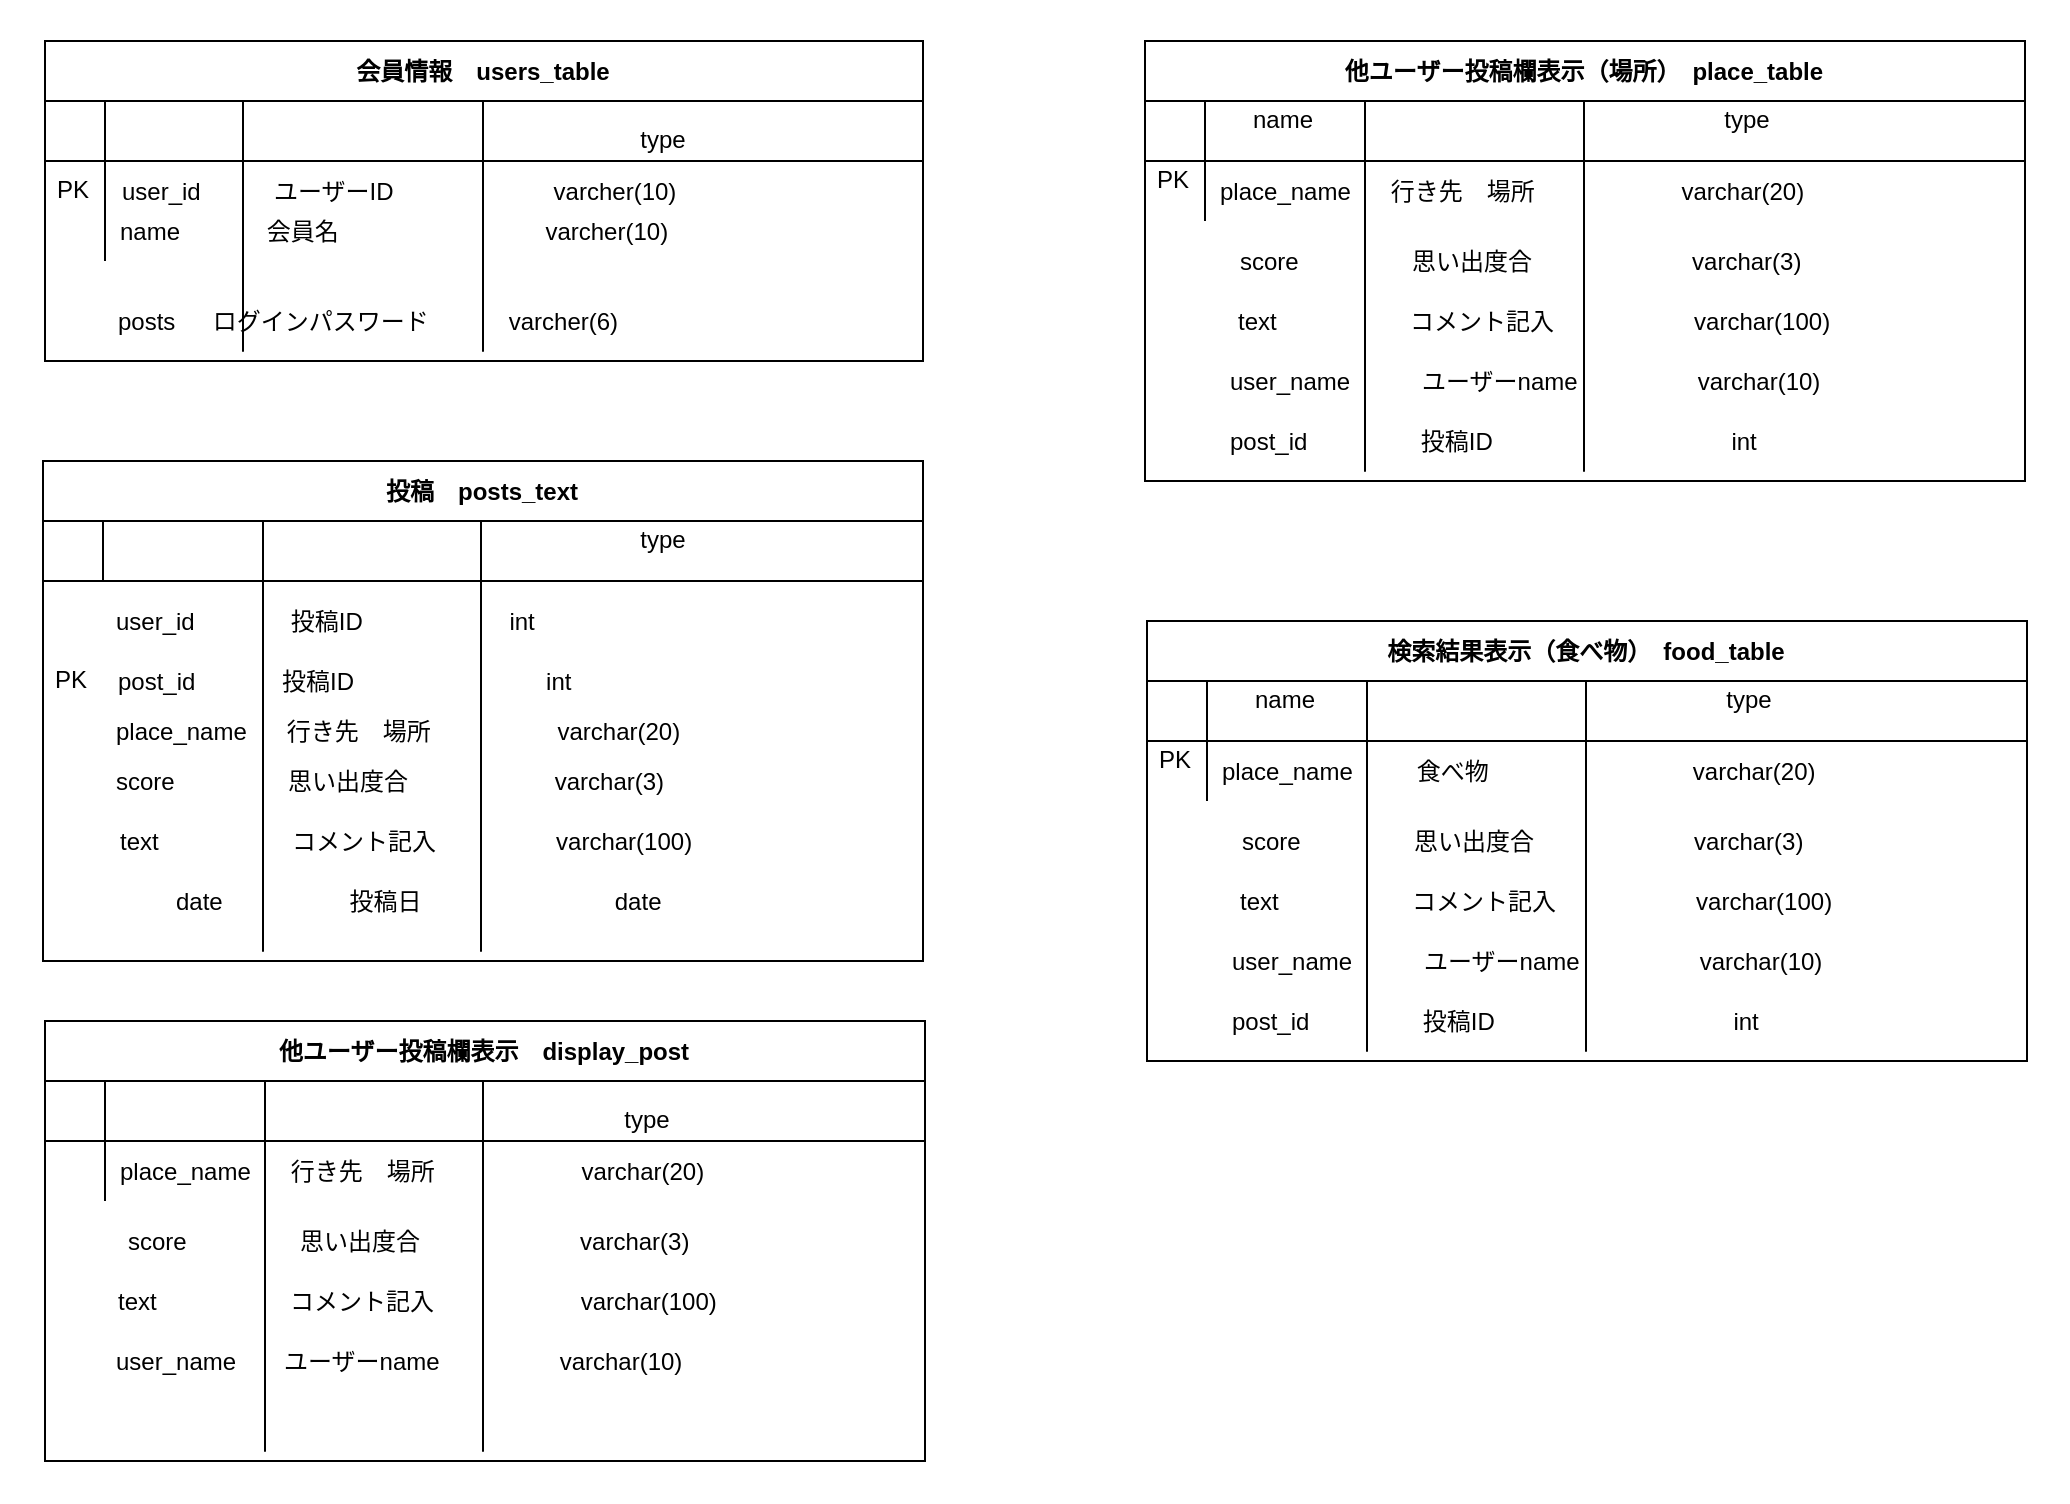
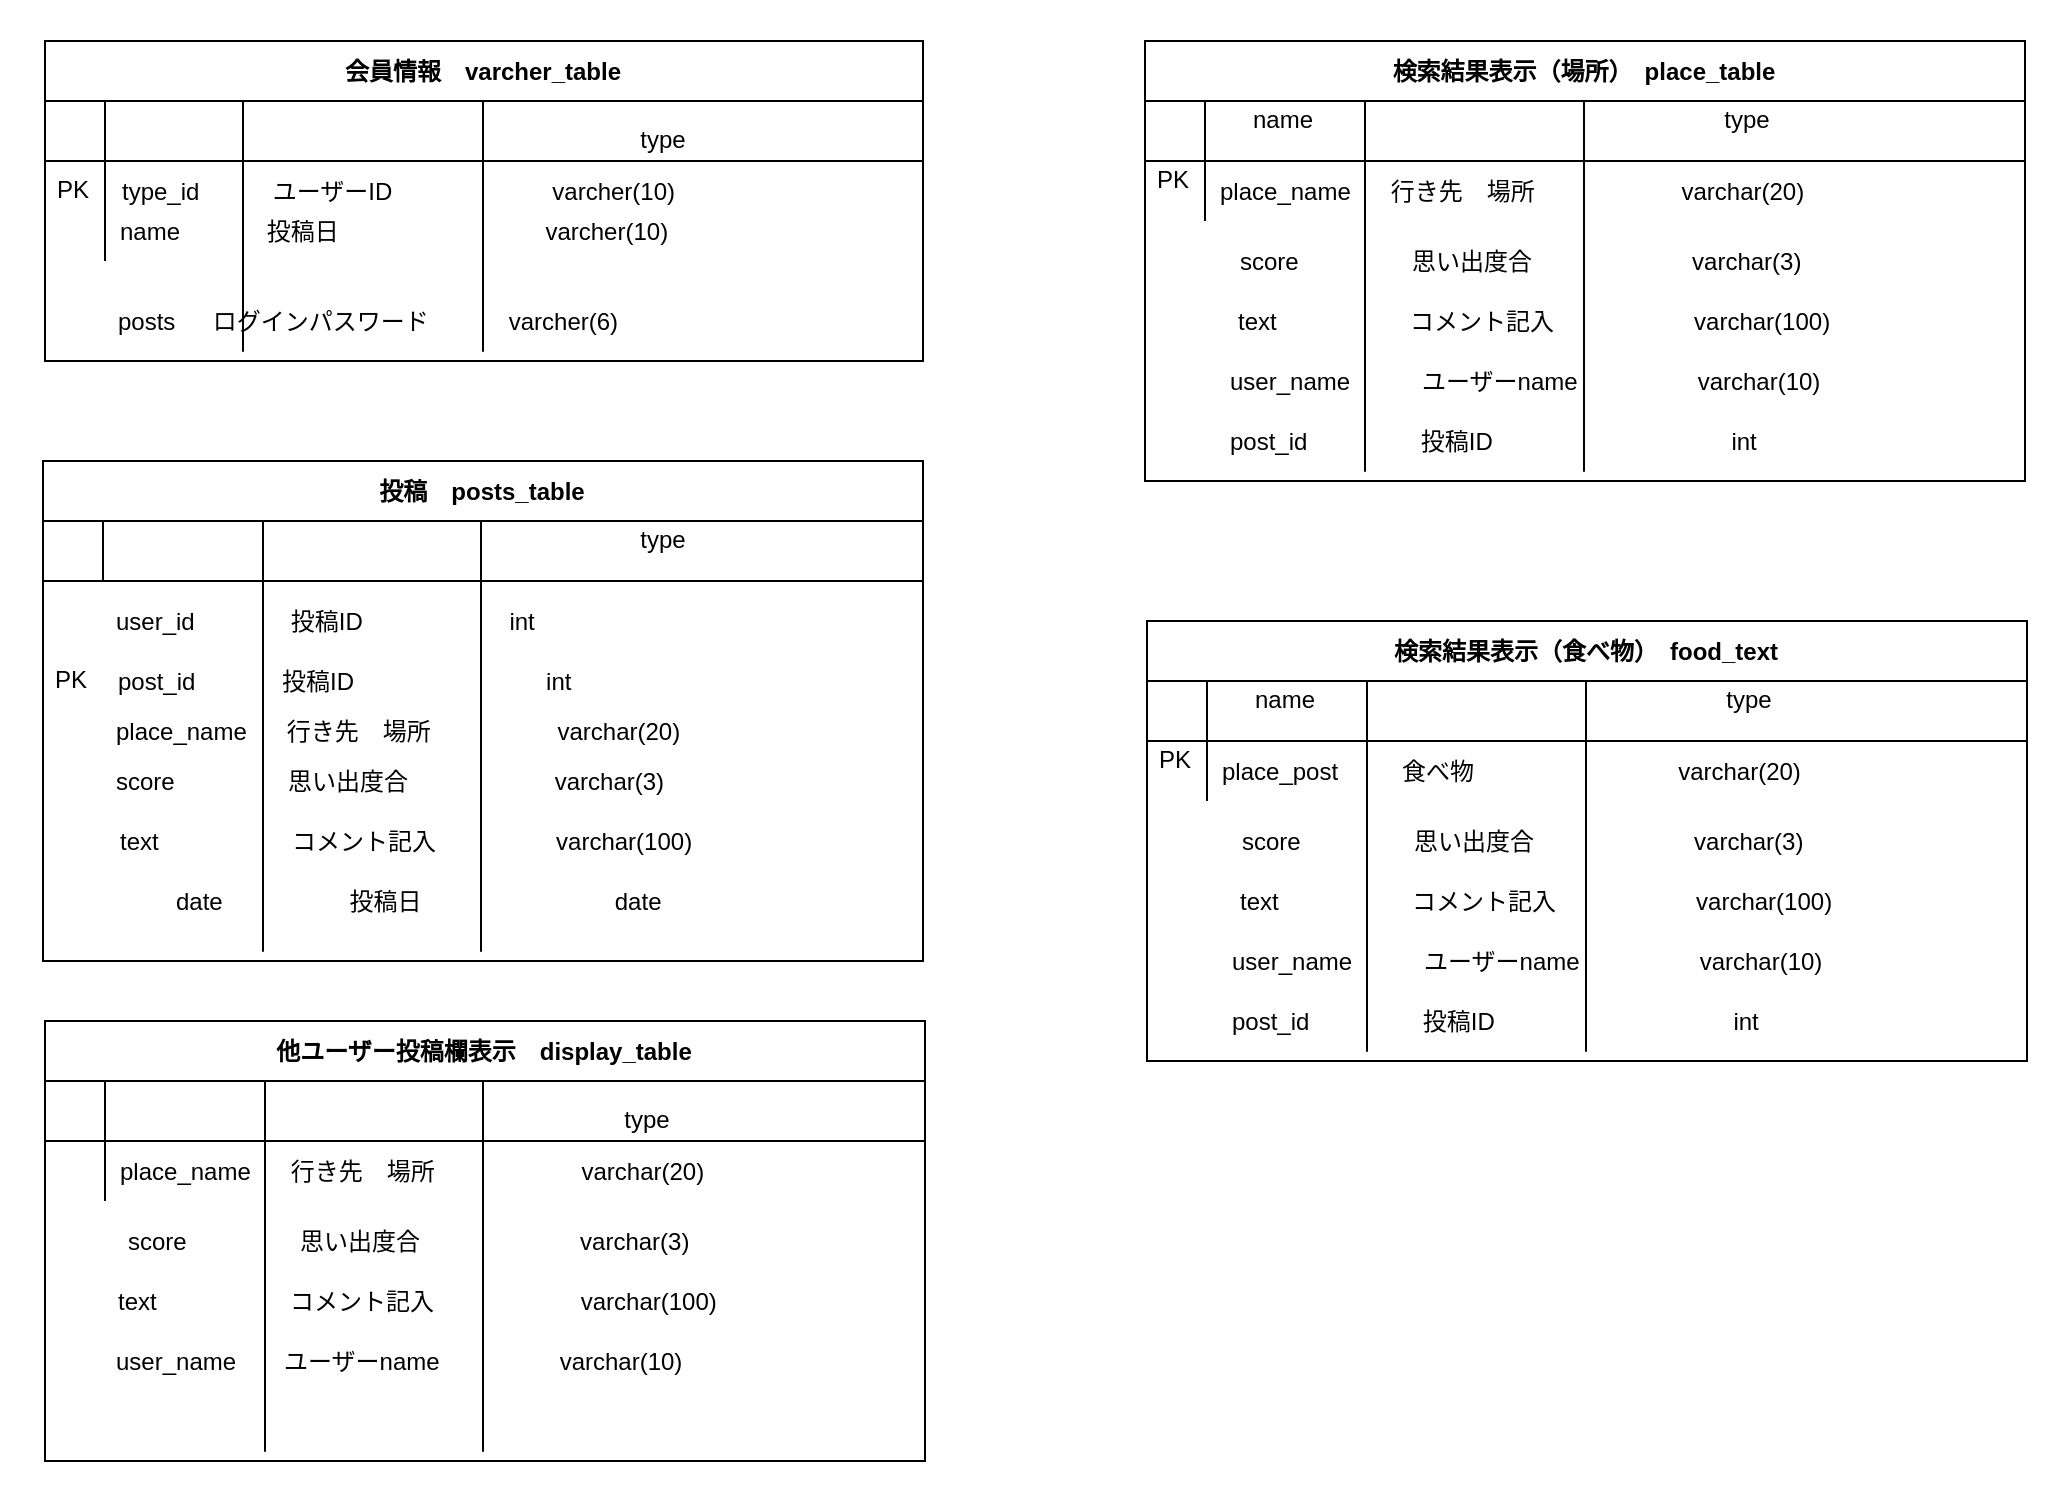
(483, 72) -> (483, 72)
(1584, 72) -> (1584, 72)
(483, 192) -> (483, 192)
(487, 232) -> (487, 232)
(482, 492) -> (482, 492)
(1586, 652) -> (1586, 652)
(1592, 772) -> (1592, 772)
(484, 1052) -> (484, 1052)
